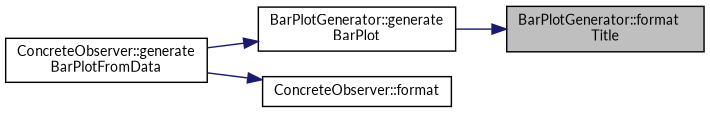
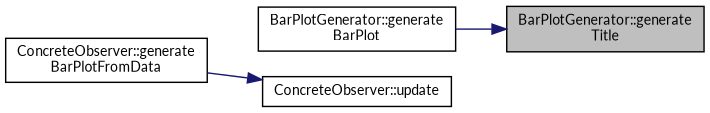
(605, 29) -> (605, 29)
(226, 45) -> none
(357, 92) -> (357, 92)
